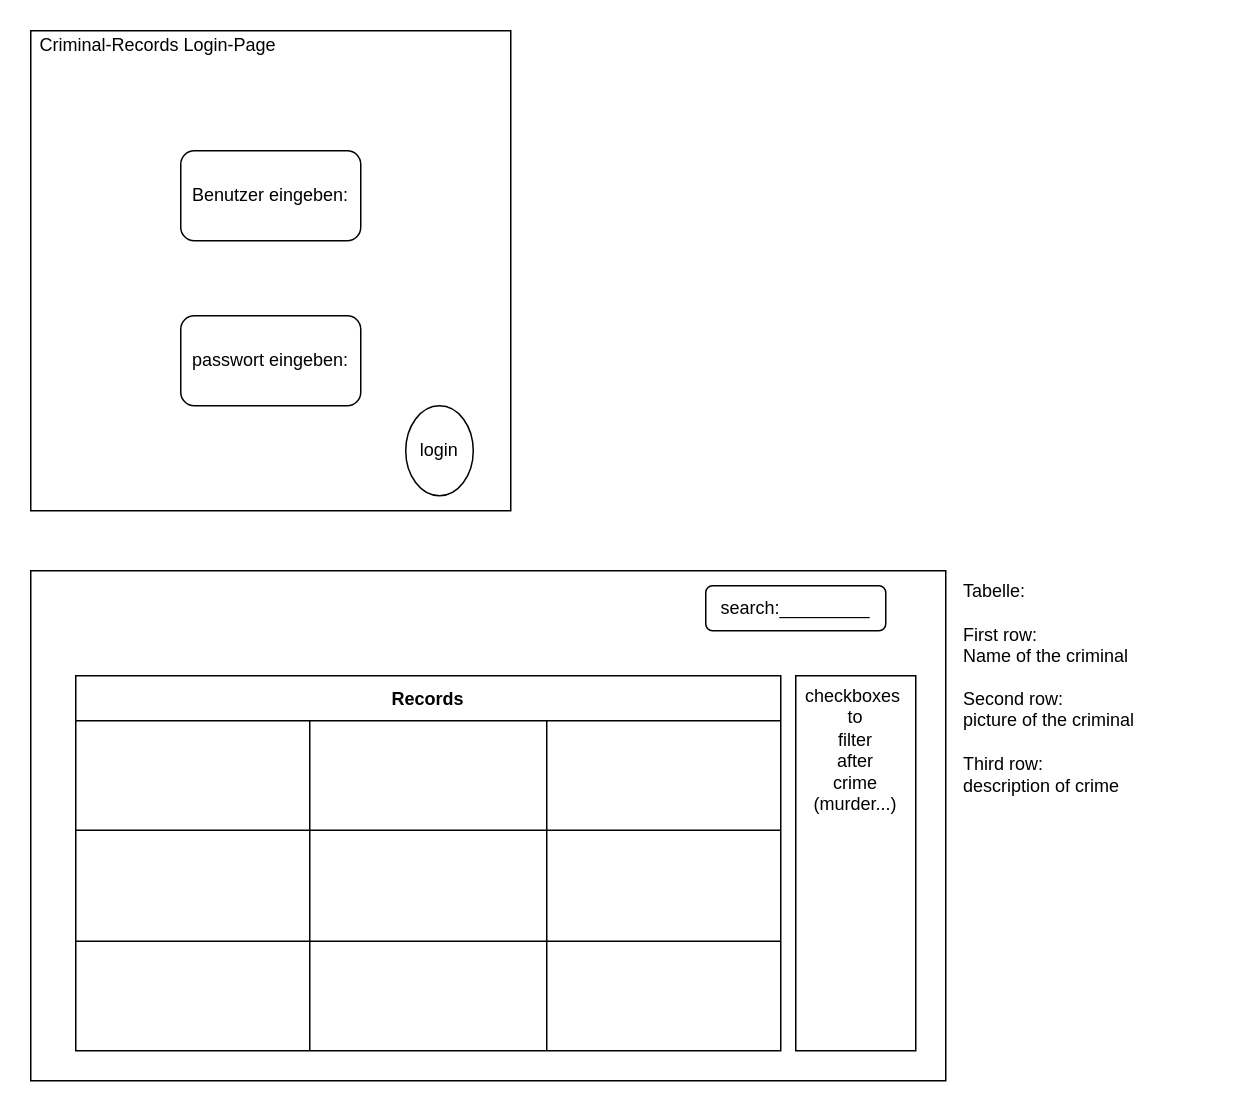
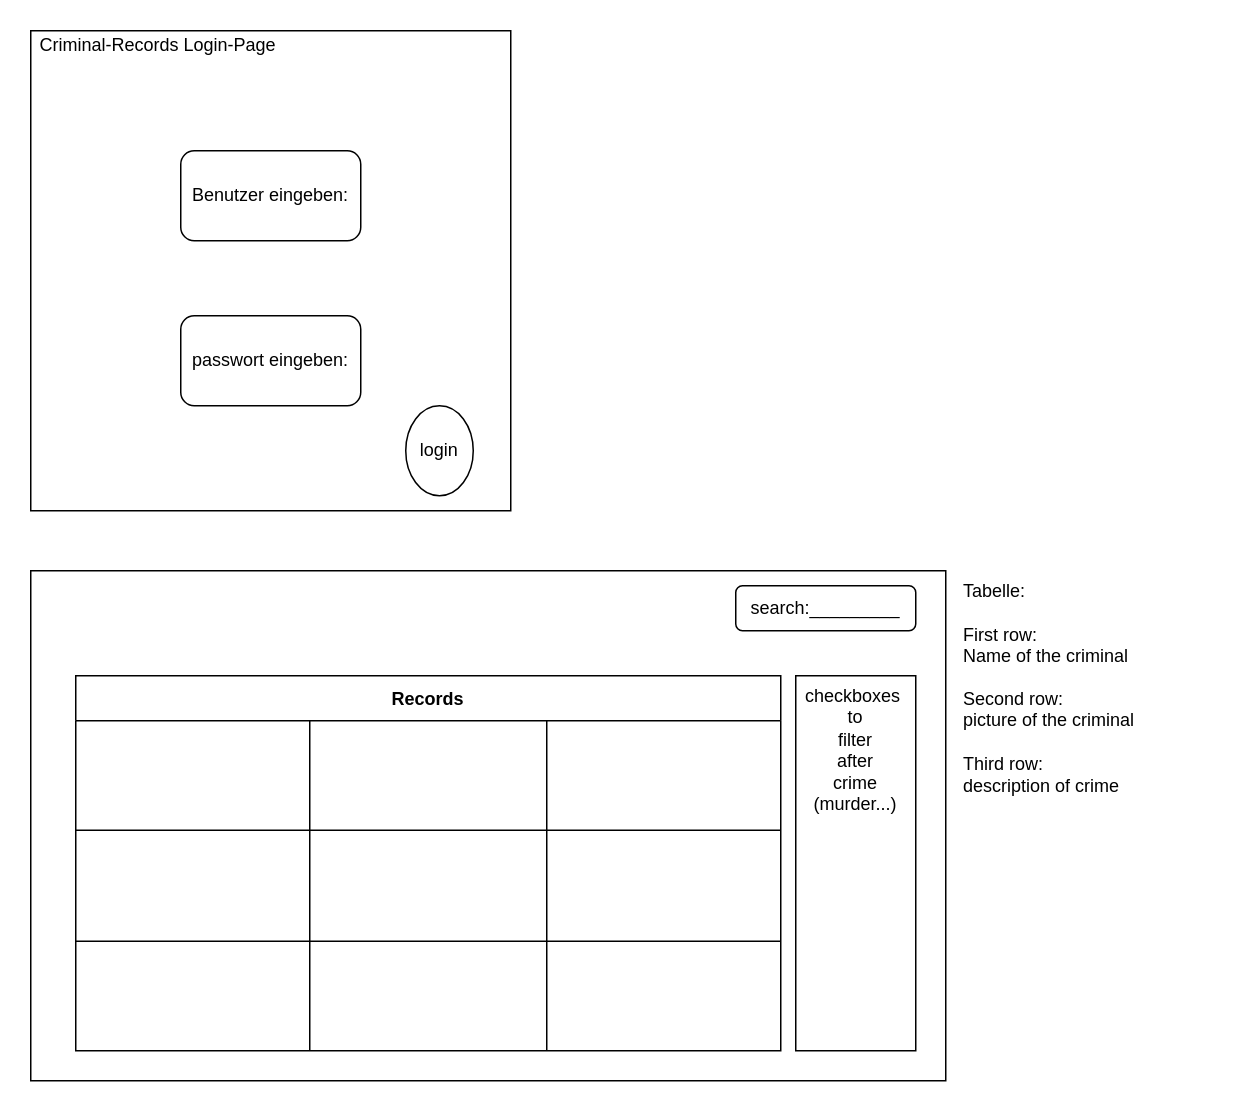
(796, 608) -> (826, 608)
